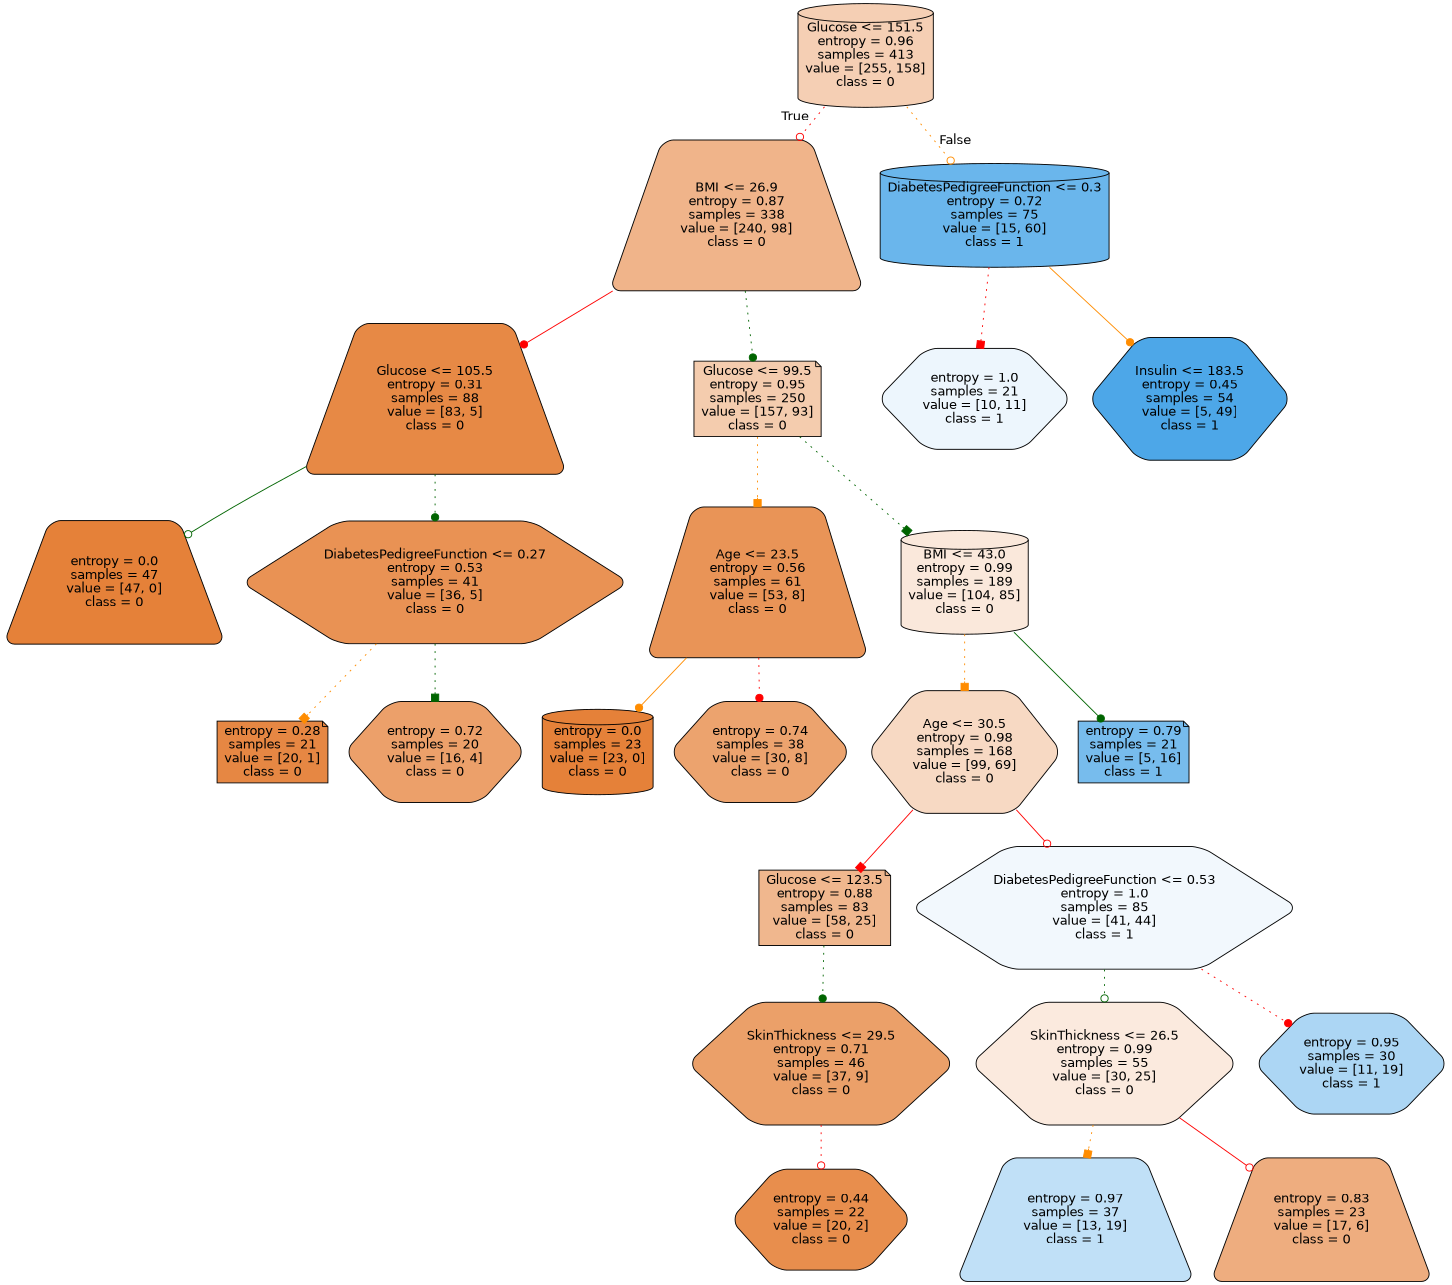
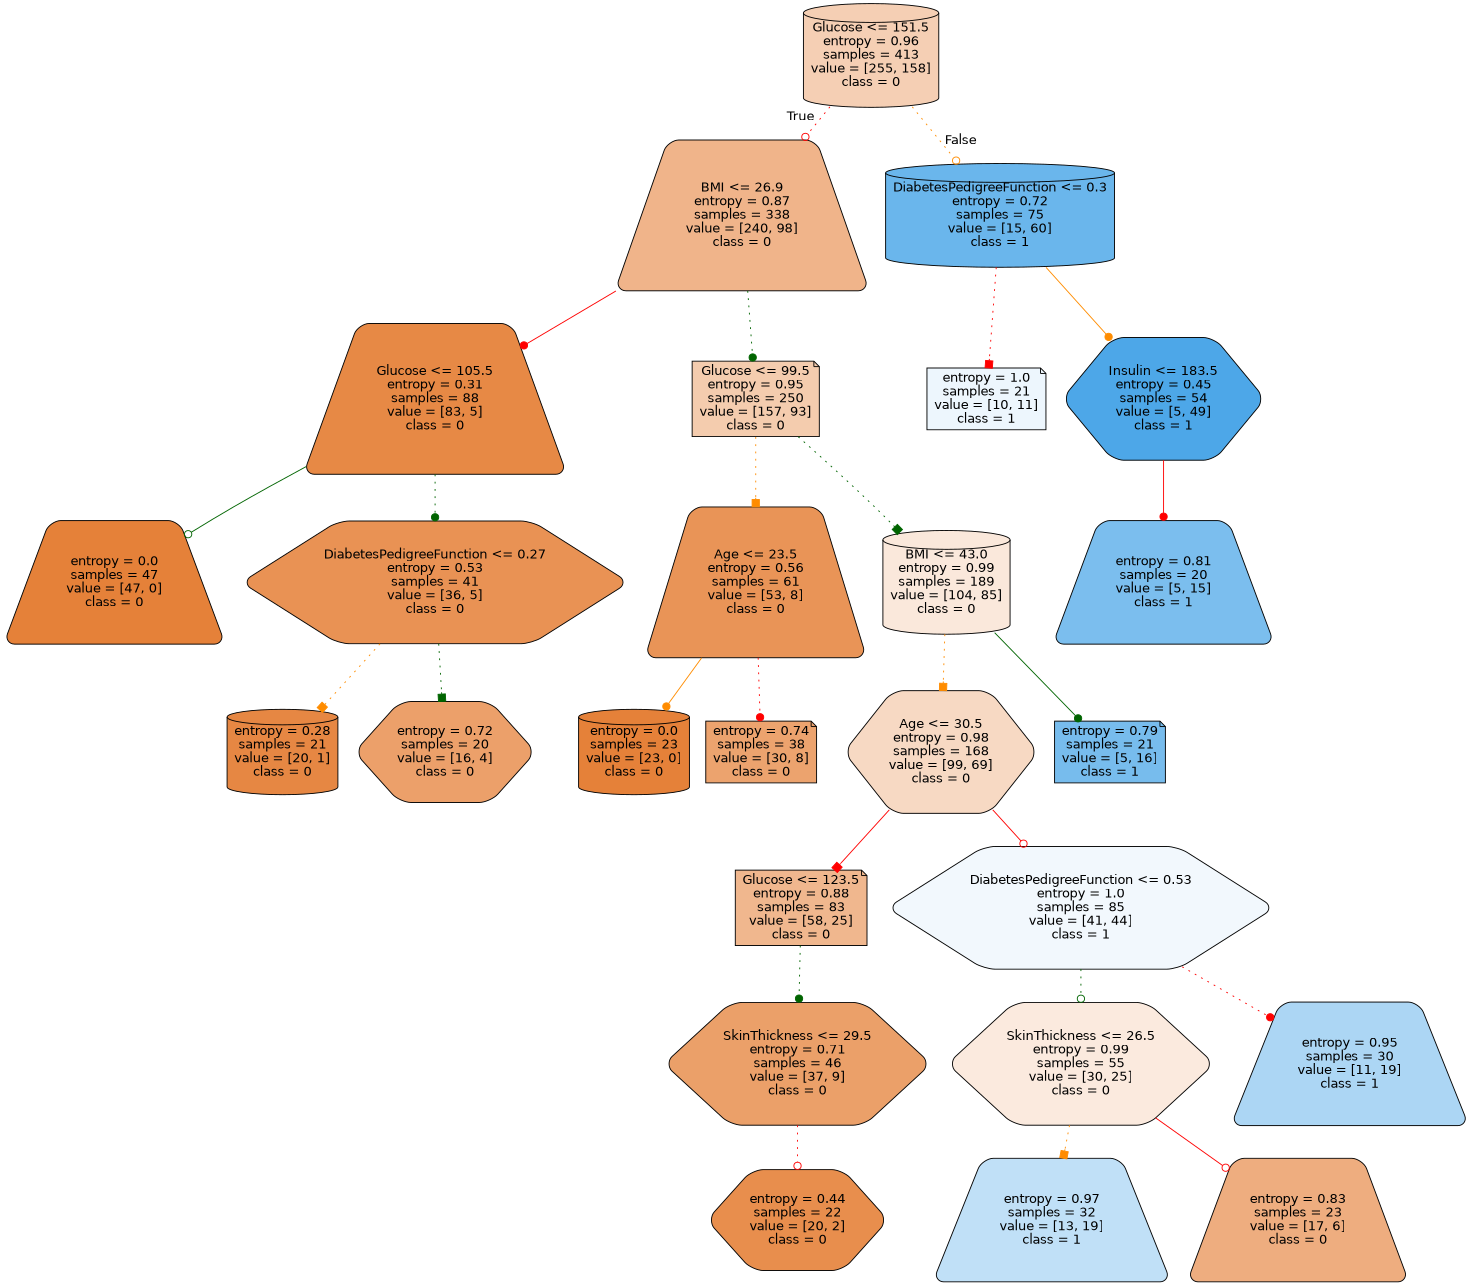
(975, 399) -> (986, 399)
none -> (1164, 582)
(273, 752) -> (282, 752)
(760, 752) -> (761, 752)
(1352, 1064) -> (1350, 1064)
(1075, 1220) -> (1052, 1220)
